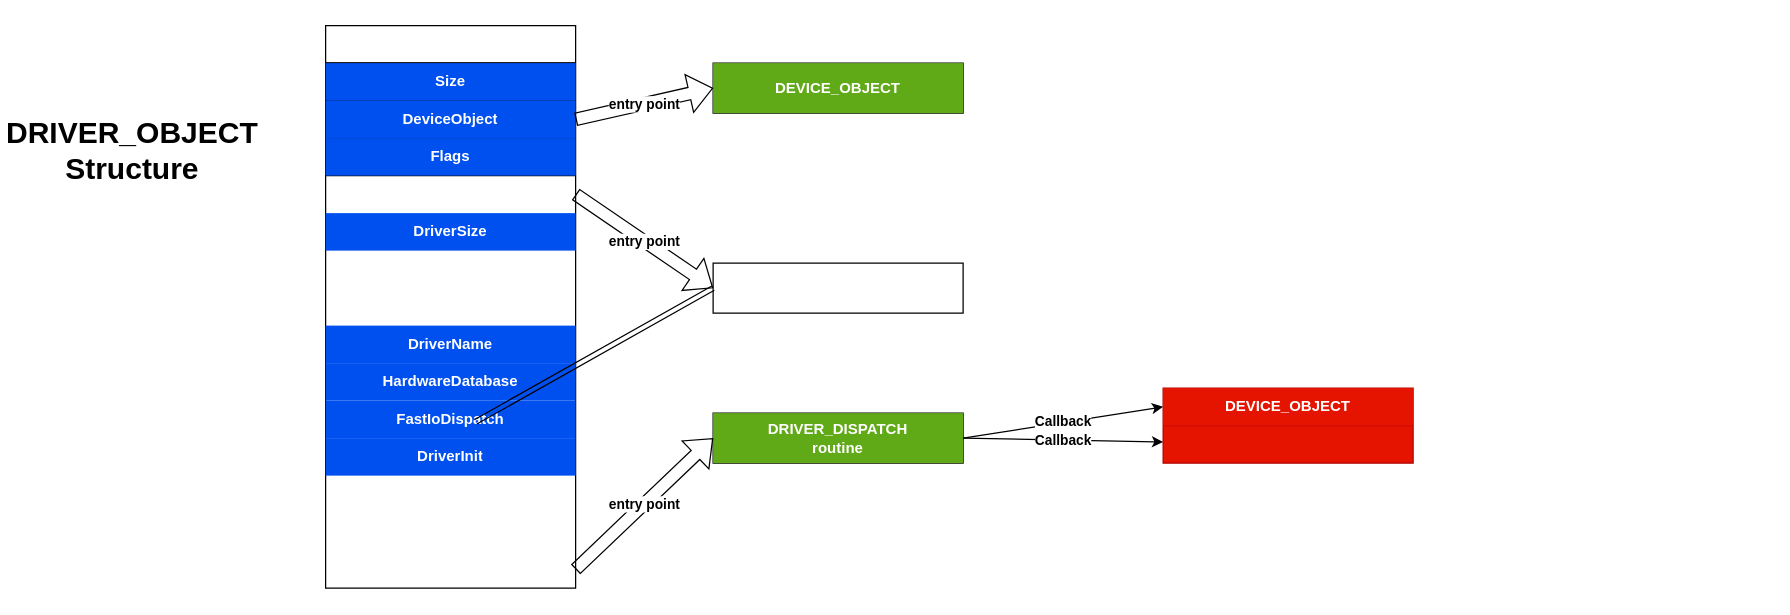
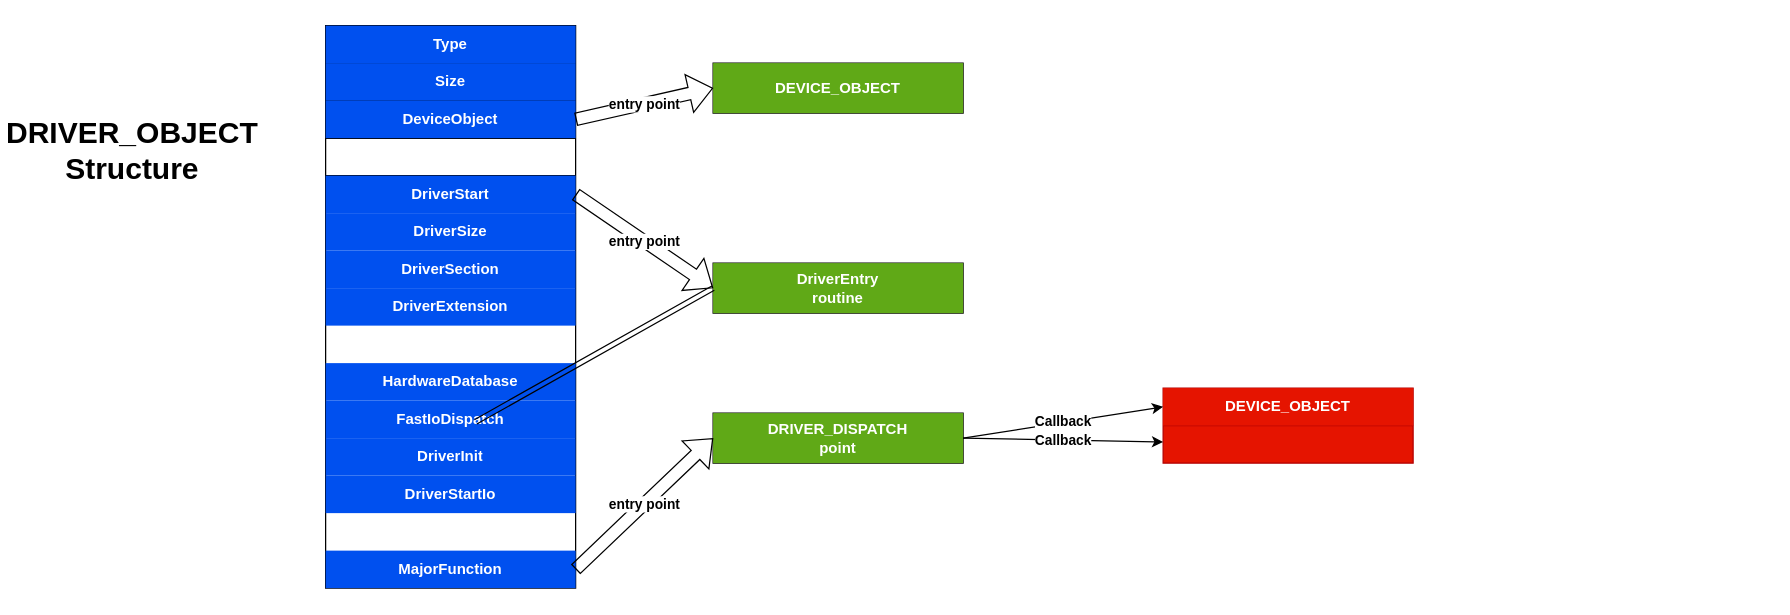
none -> (451, 44)
(451, 157) -> none
none -> (451, 194)
none -> (451, 269)
none -> (838, 288)
none -> (451, 307)
(451, 344) -> none
(838, 438) -> (838, 438)
none -> (451, 494)
none -> (451, 569)
